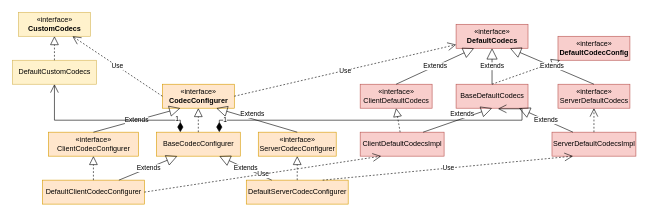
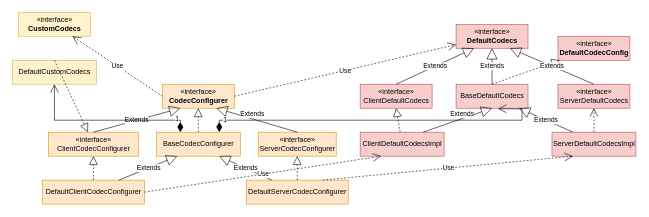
(54, 53) -> (69, 92)
